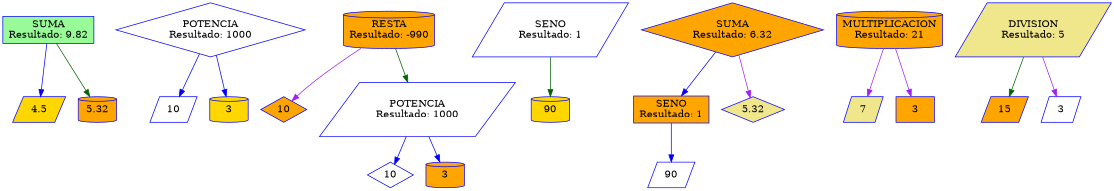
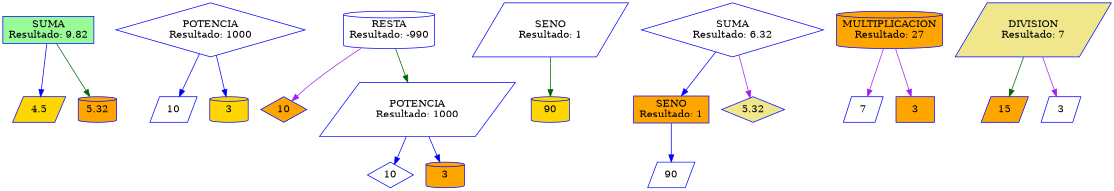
(389, 30) -> (389, 30)
(732, 30) -> (732, 30)
(890, 30) -> (890, 30)
(1033, 30) -> (1033, 30)
(863, 110) -> (863, 110)
